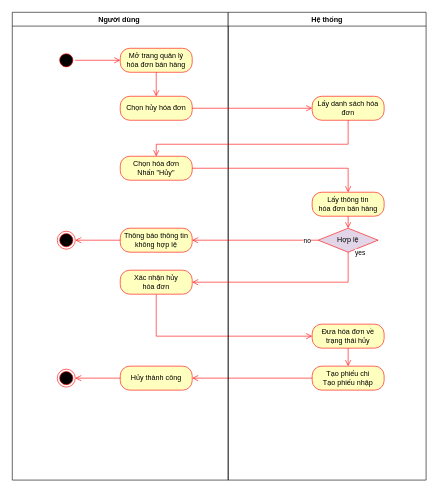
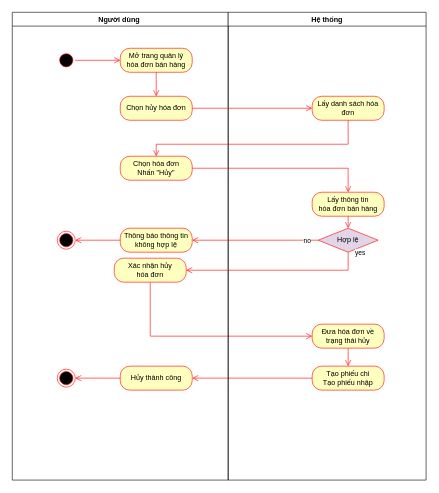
(156, 282) -> (150, 270)
